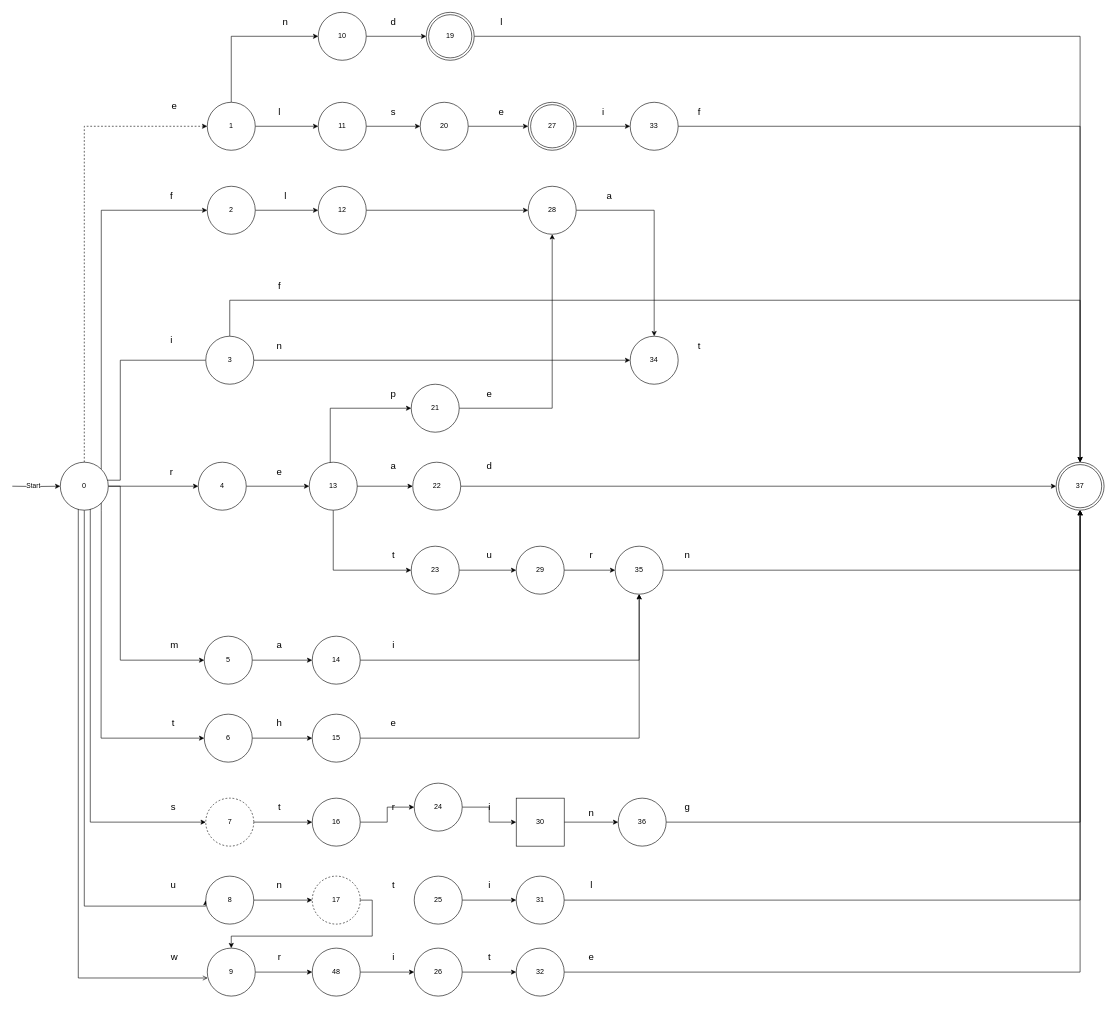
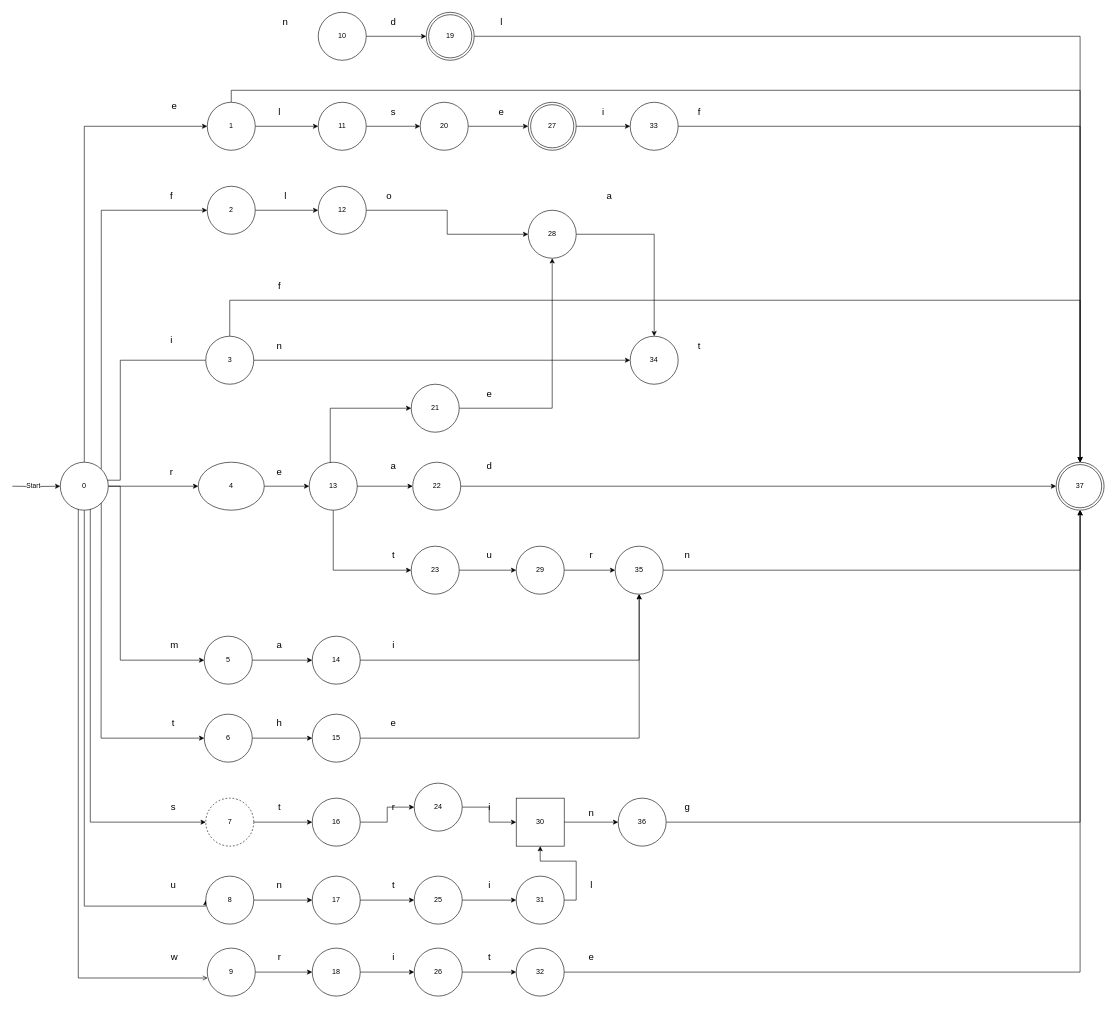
(231, 36) -> (653, 90)
none -> (389, 195)
(552, 210) -> (552, 234)
(84, 234) -> (84, 234)
(393, 393) -> none
(222, 486) -> (231, 486)
(336, 900) -> (336, 900)
(826, 900) -> (540, 858)
(231, 938) -> (408, 900)
(336, 972) -> (336, 972)
